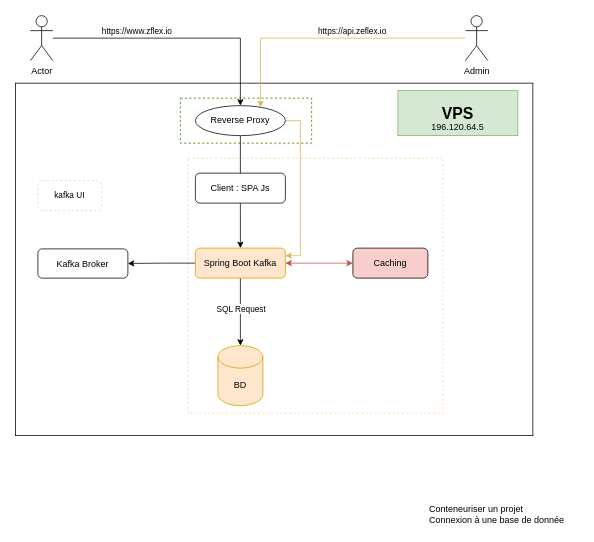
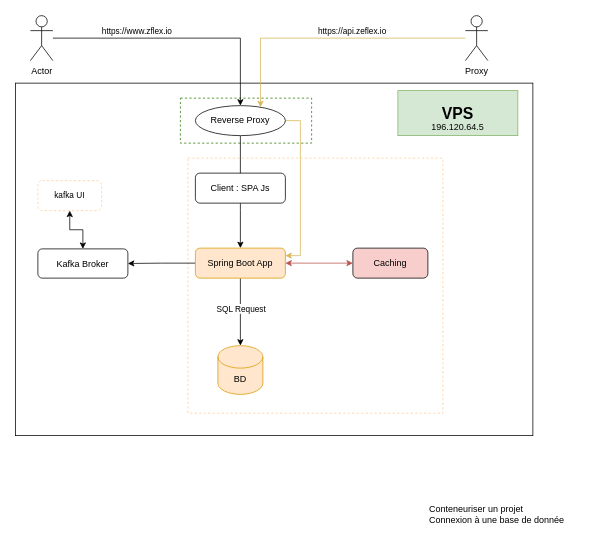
(477, 71) -> (477, 71)
none -> (70, 230)
(240, 263) -> (240, 263)
(240, 375) -> (240, 370)
